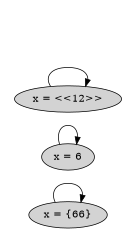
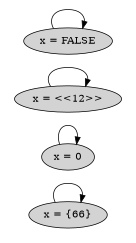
none -> (68, 41)
(68, 157) -> (68, 157)
